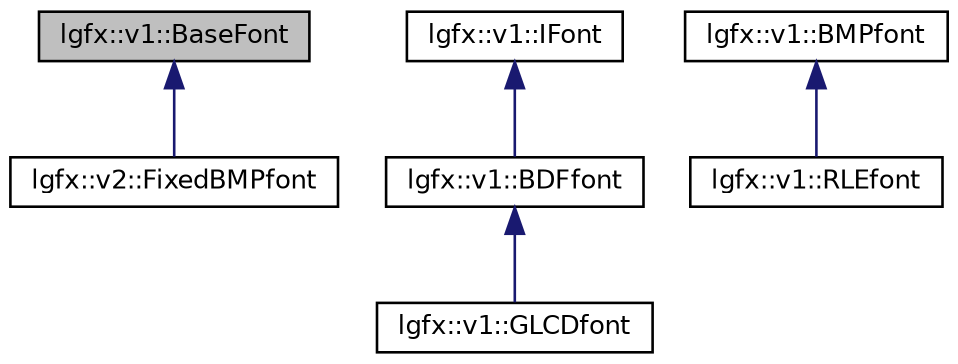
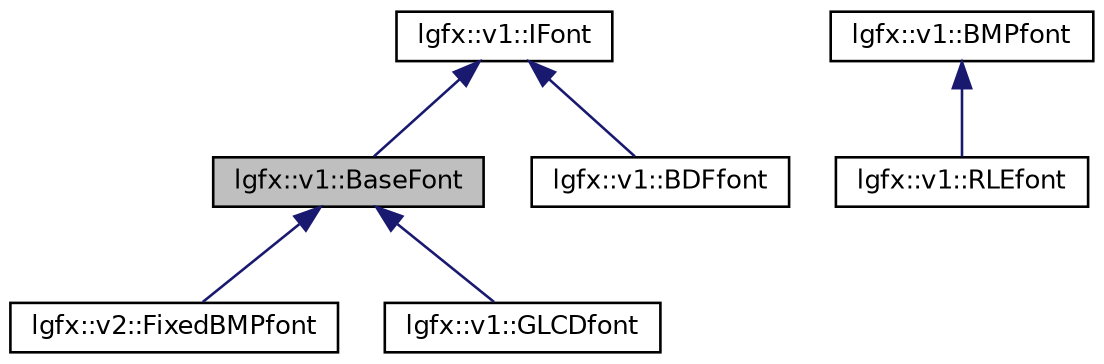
none -> (417, 118)
(515, 268) -> (446, 263)
